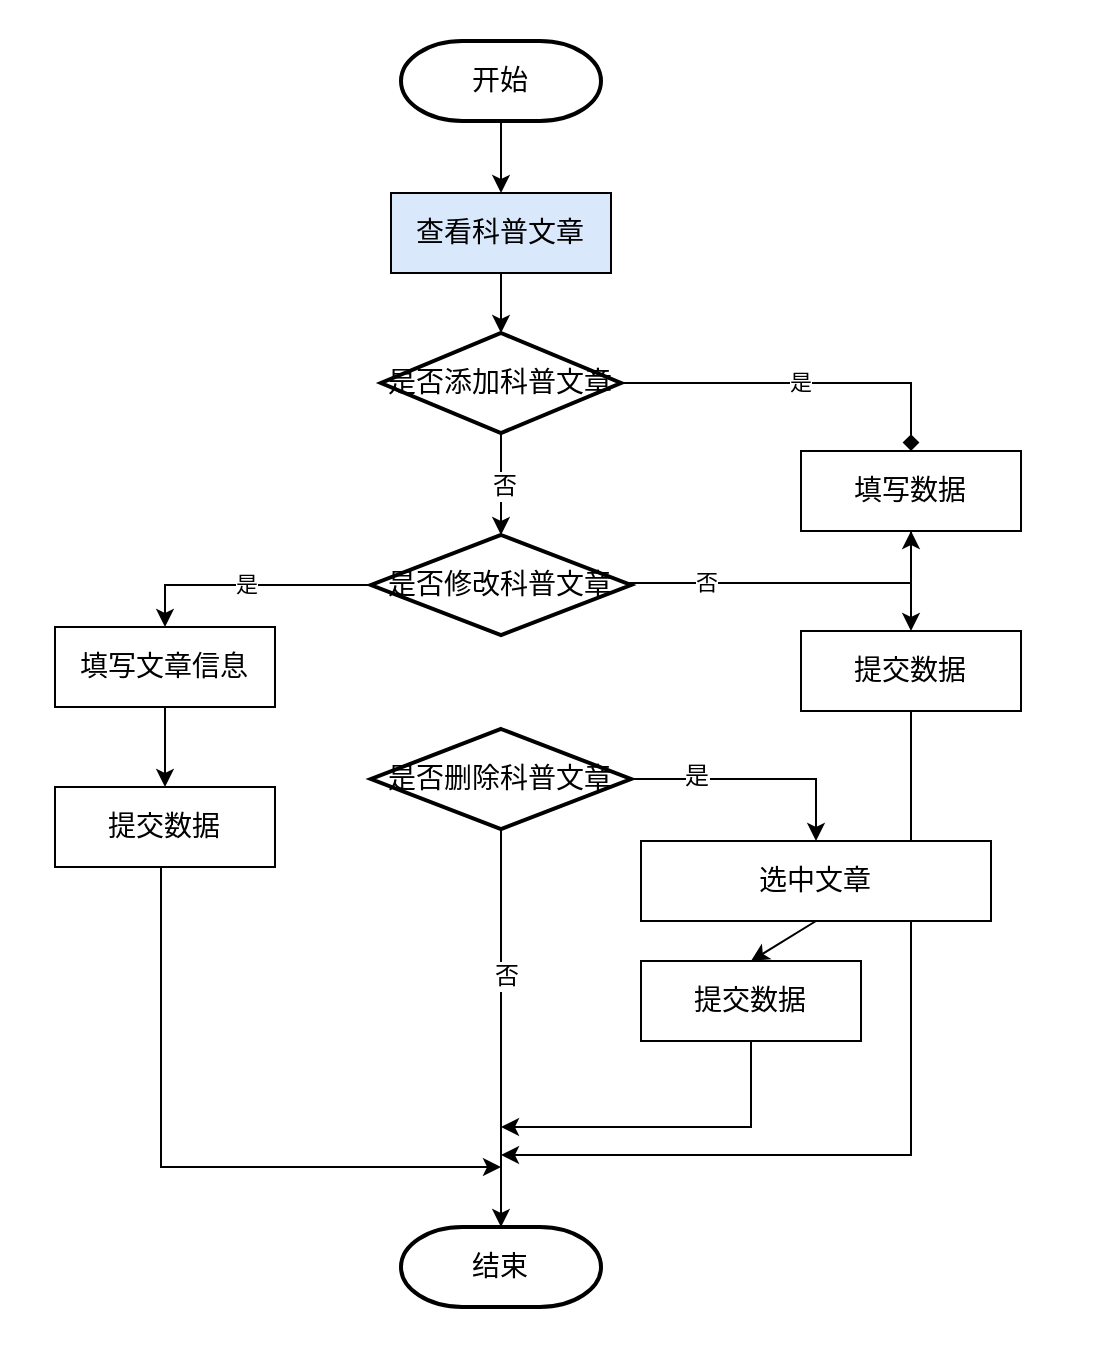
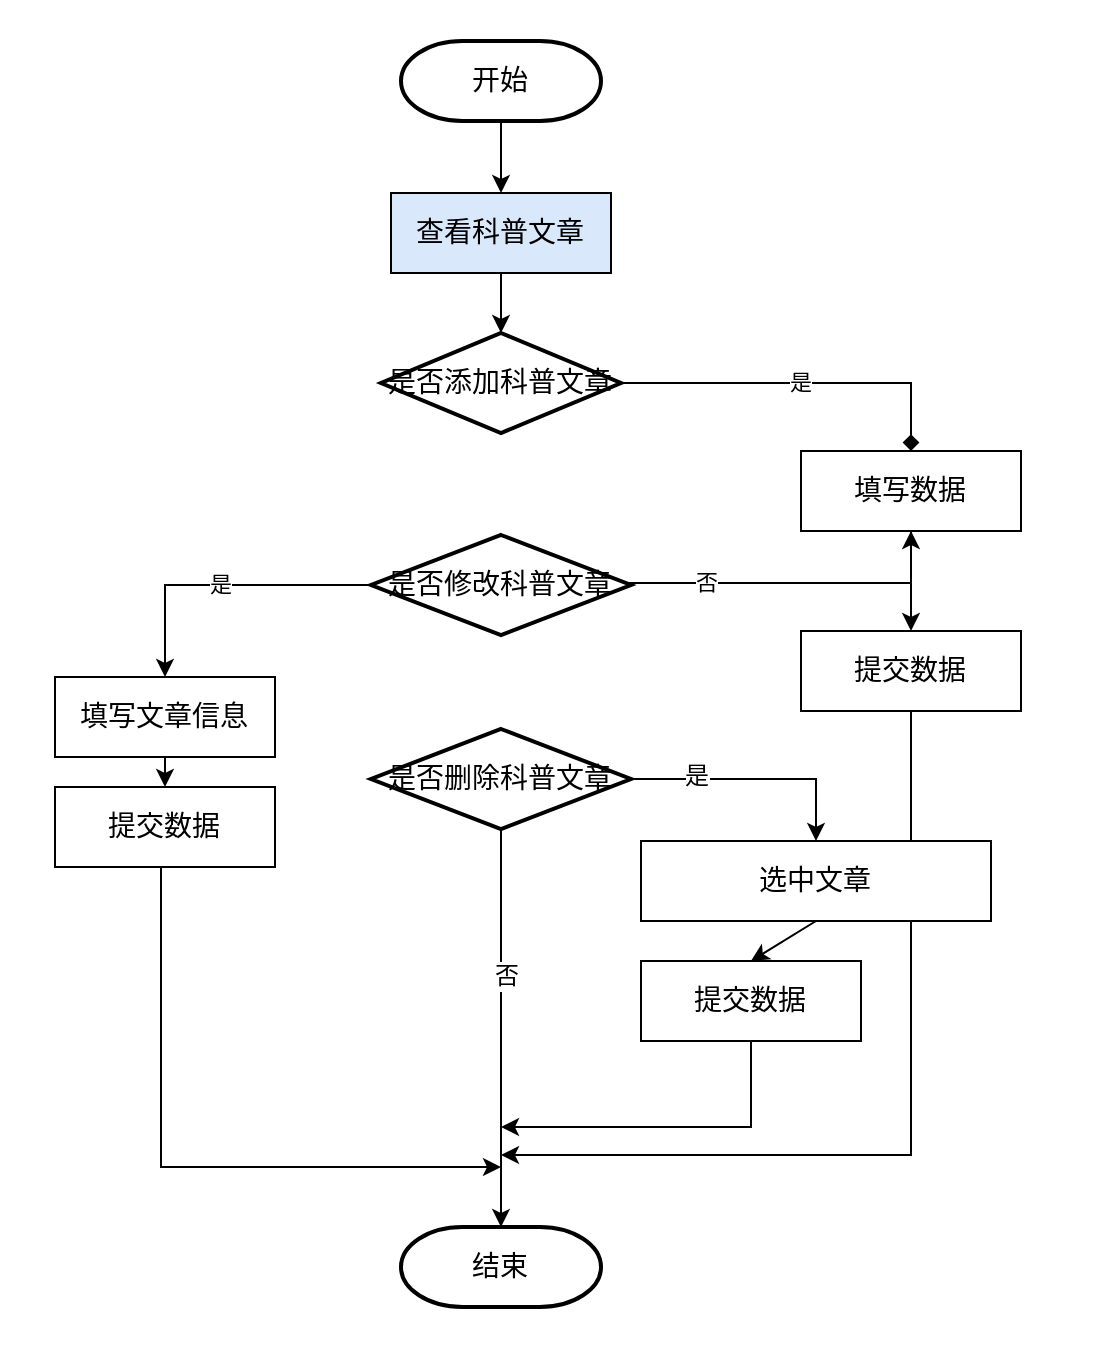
(501, 477) -> none
(165, 667) -> (165, 717)
